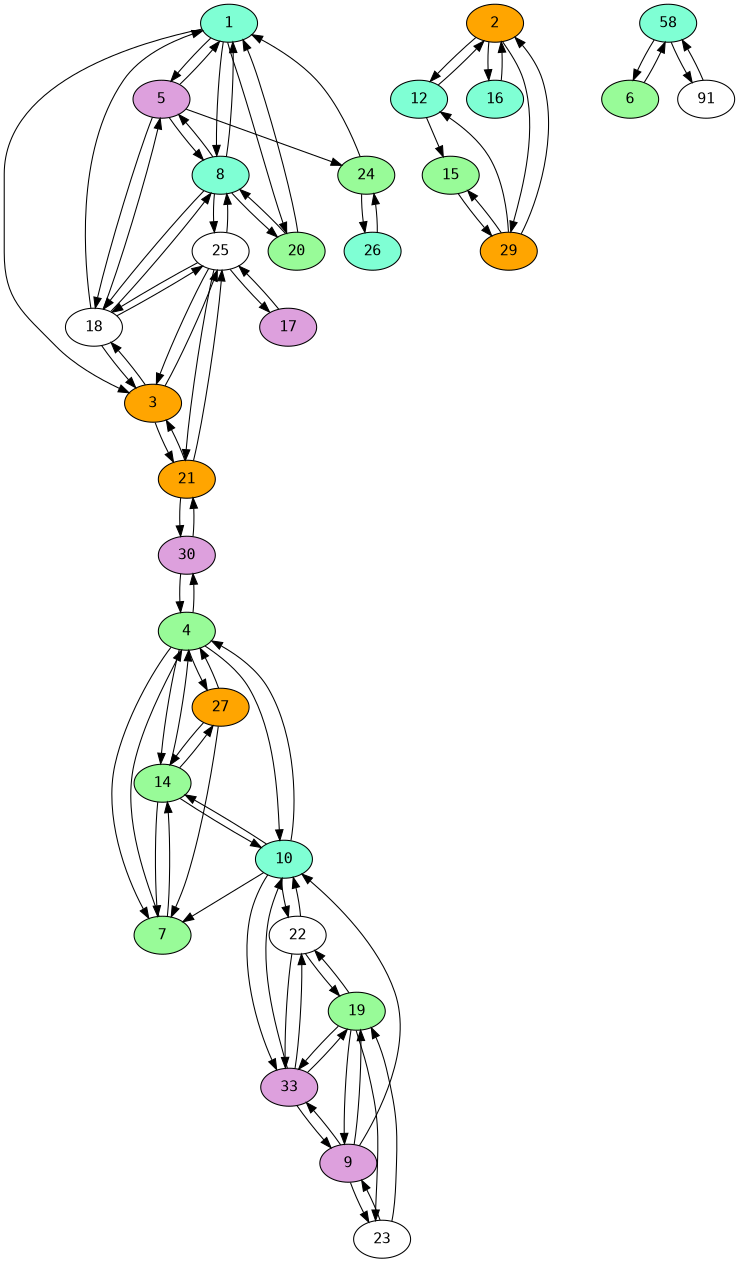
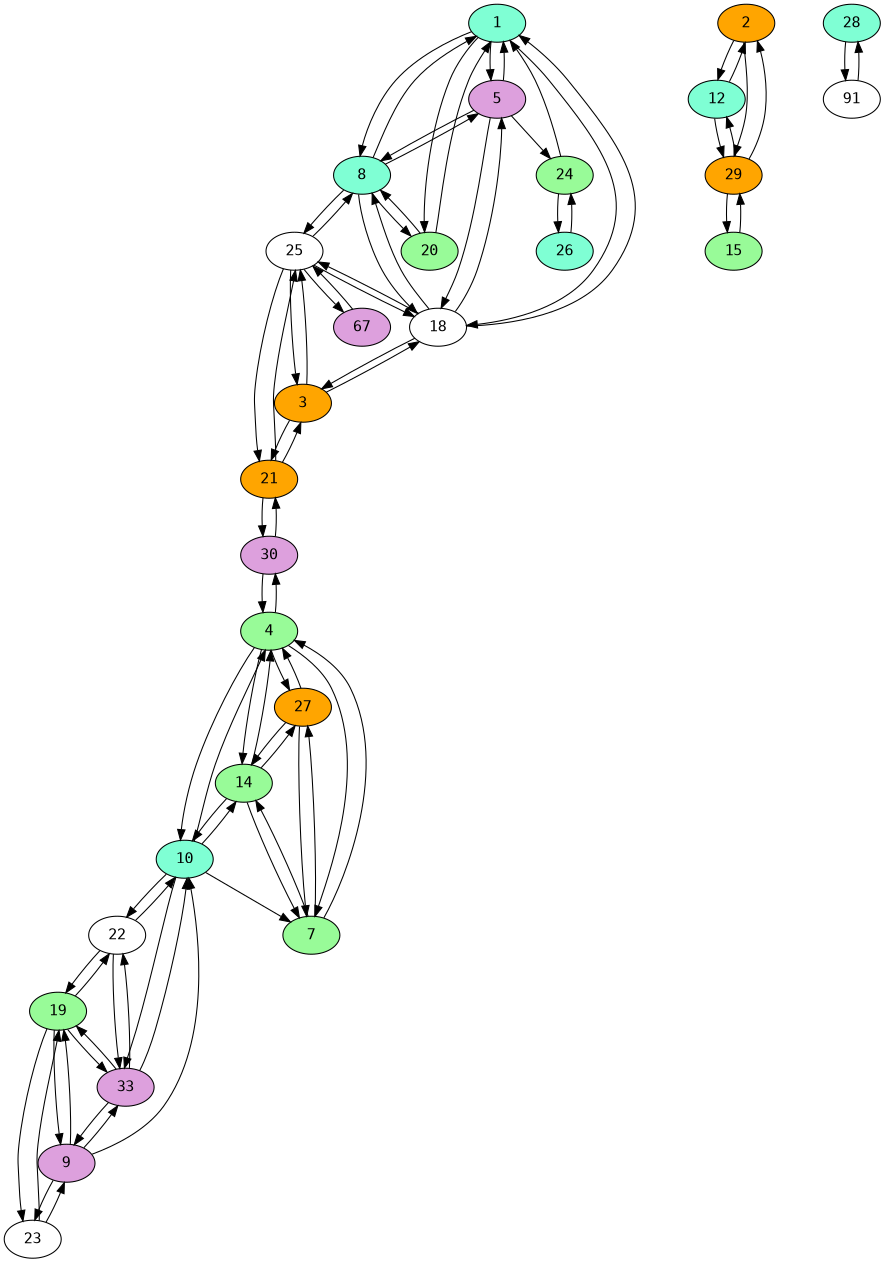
(668, 23) -> (852, 23)
(495, 99) -> none
(630, 99) -> none
(433, 132) -> (717, 133)
(4, 175) -> (616, 206)
(288, 327) -> (362, 327)
none -> (314, 826)
